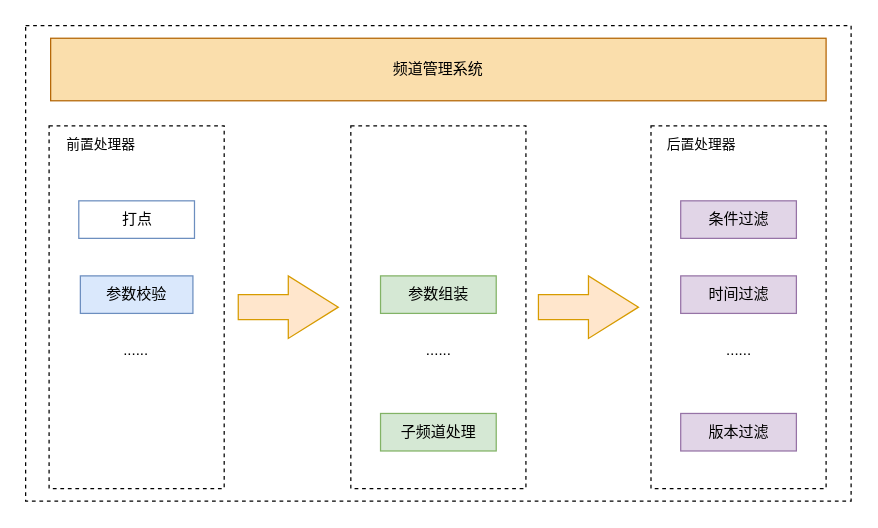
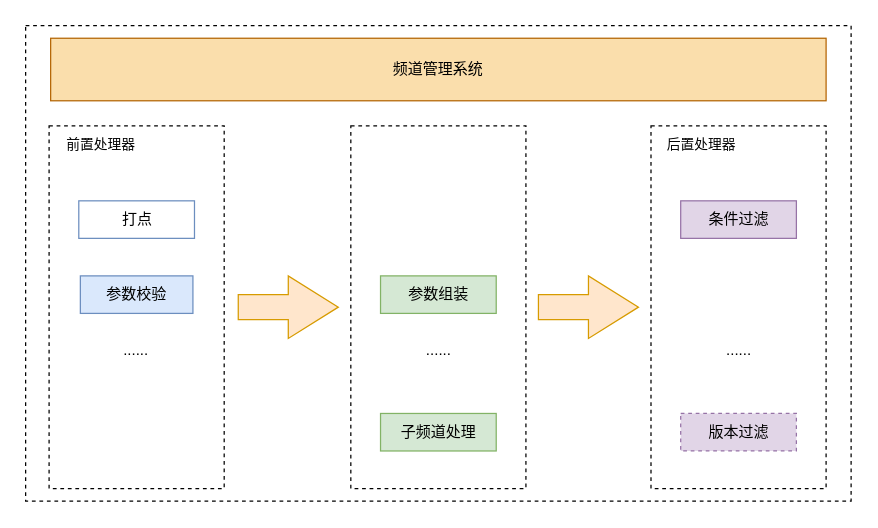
(738, 294) -> none
(738, 432) -> (738, 432)
